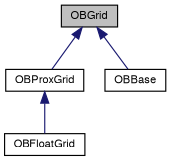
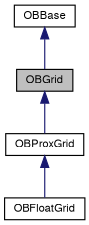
(116, 53) -> (45, 54)
